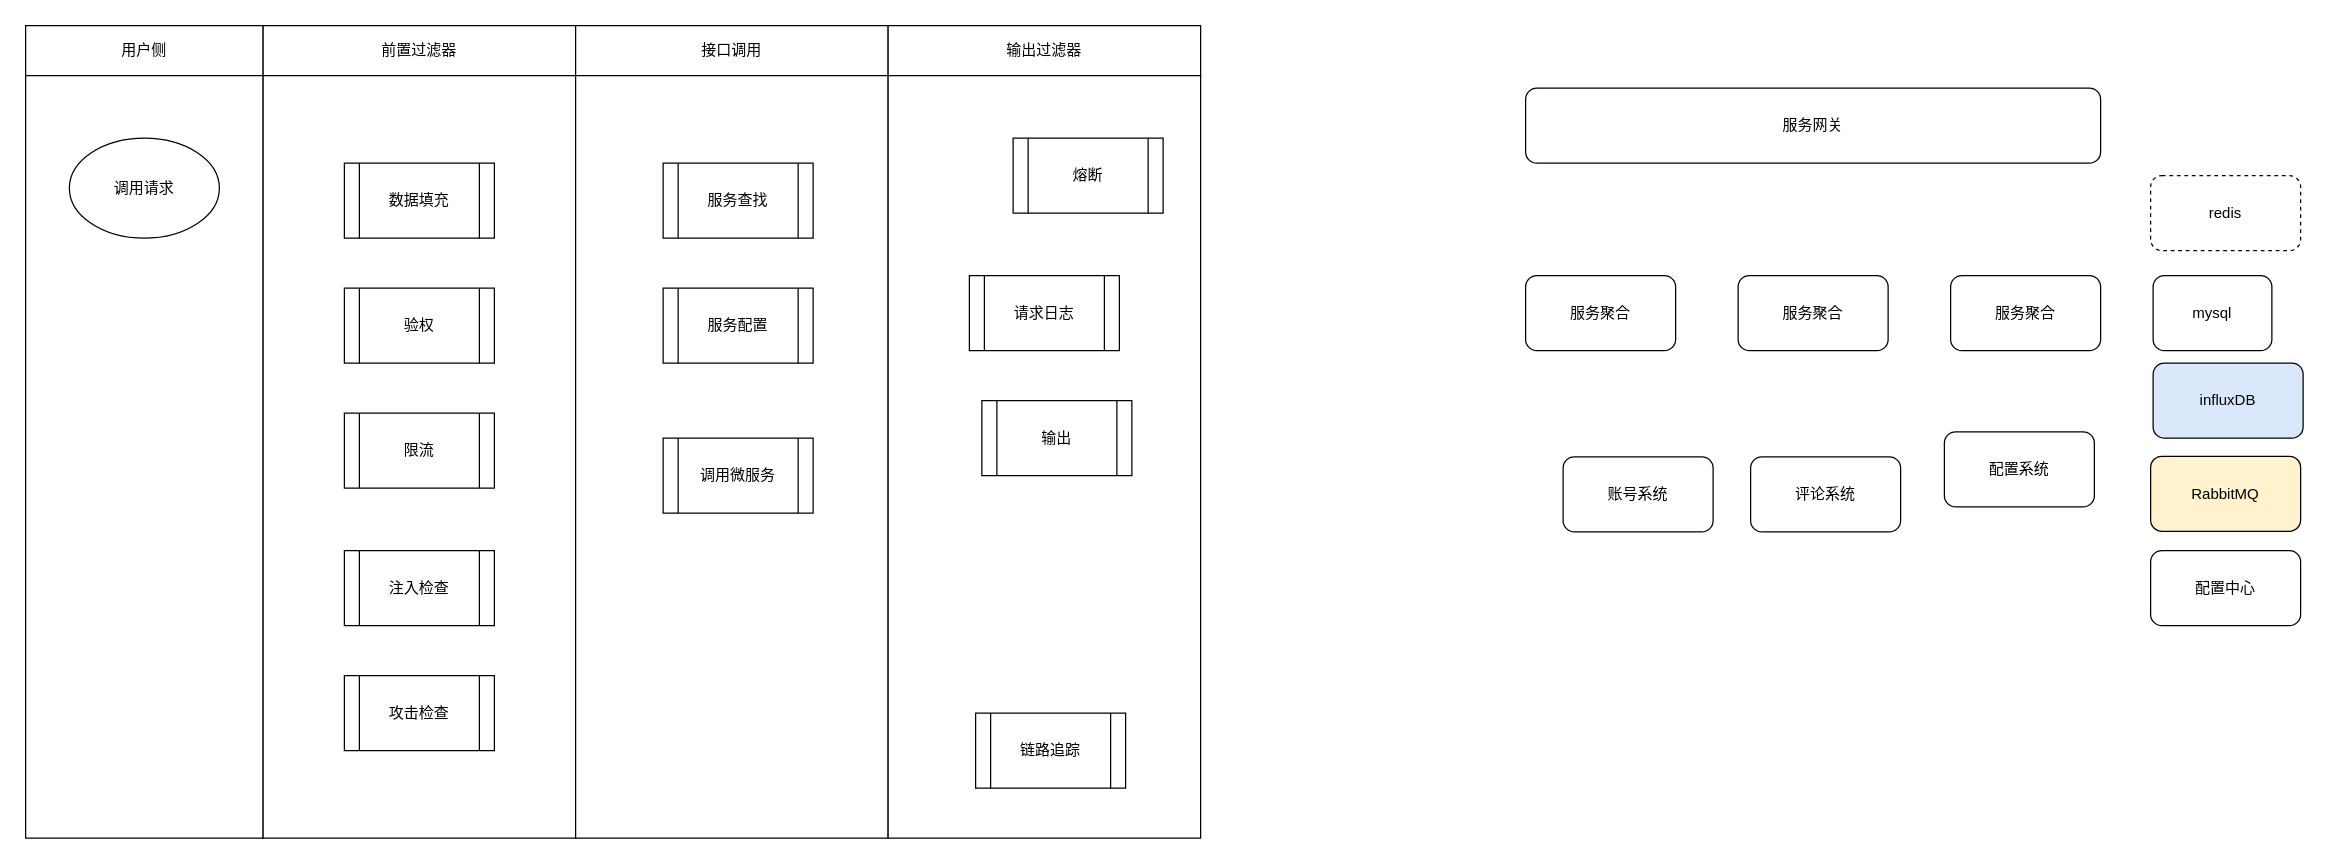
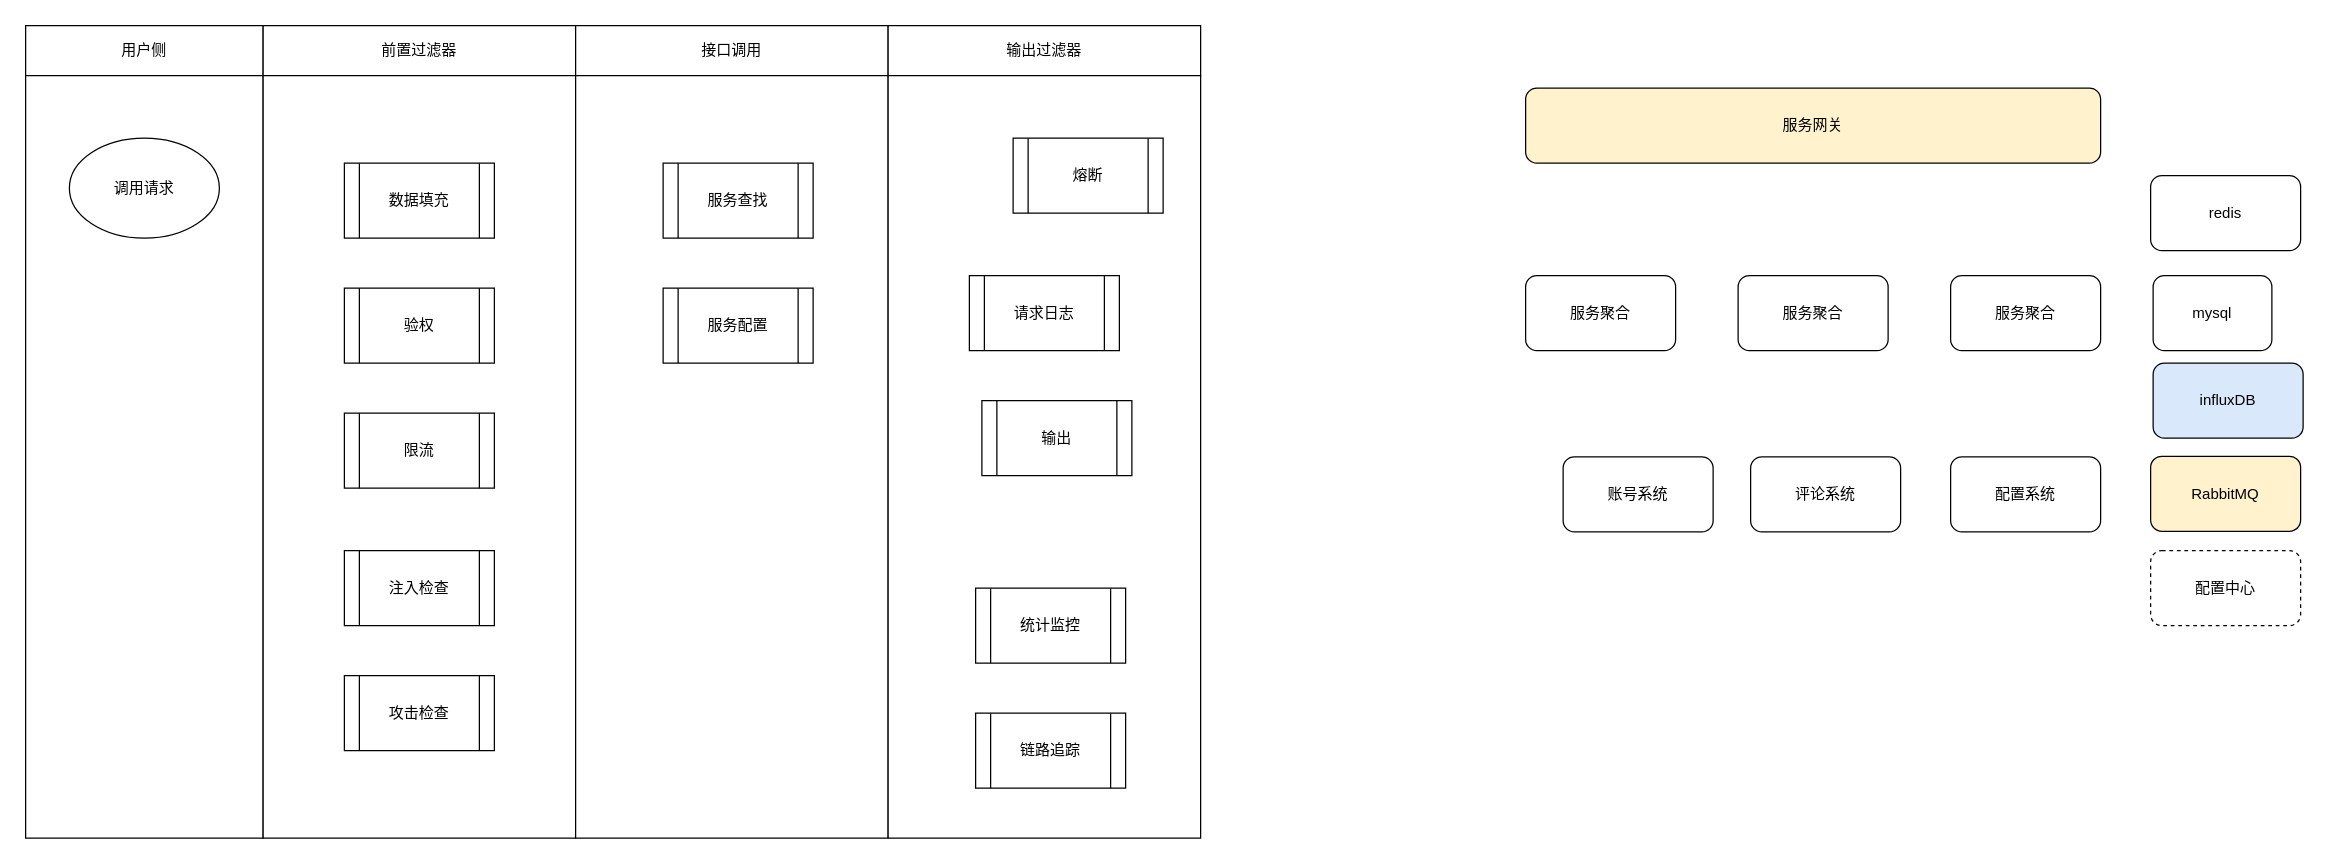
(1813, 126) -> (1813, 126)
(2226, 213) -> (2226, 213)
(2019, 469) -> (2026, 494)
(738, 476) -> none
(2226, 588) -> (2226, 588)
none -> (1051, 626)
